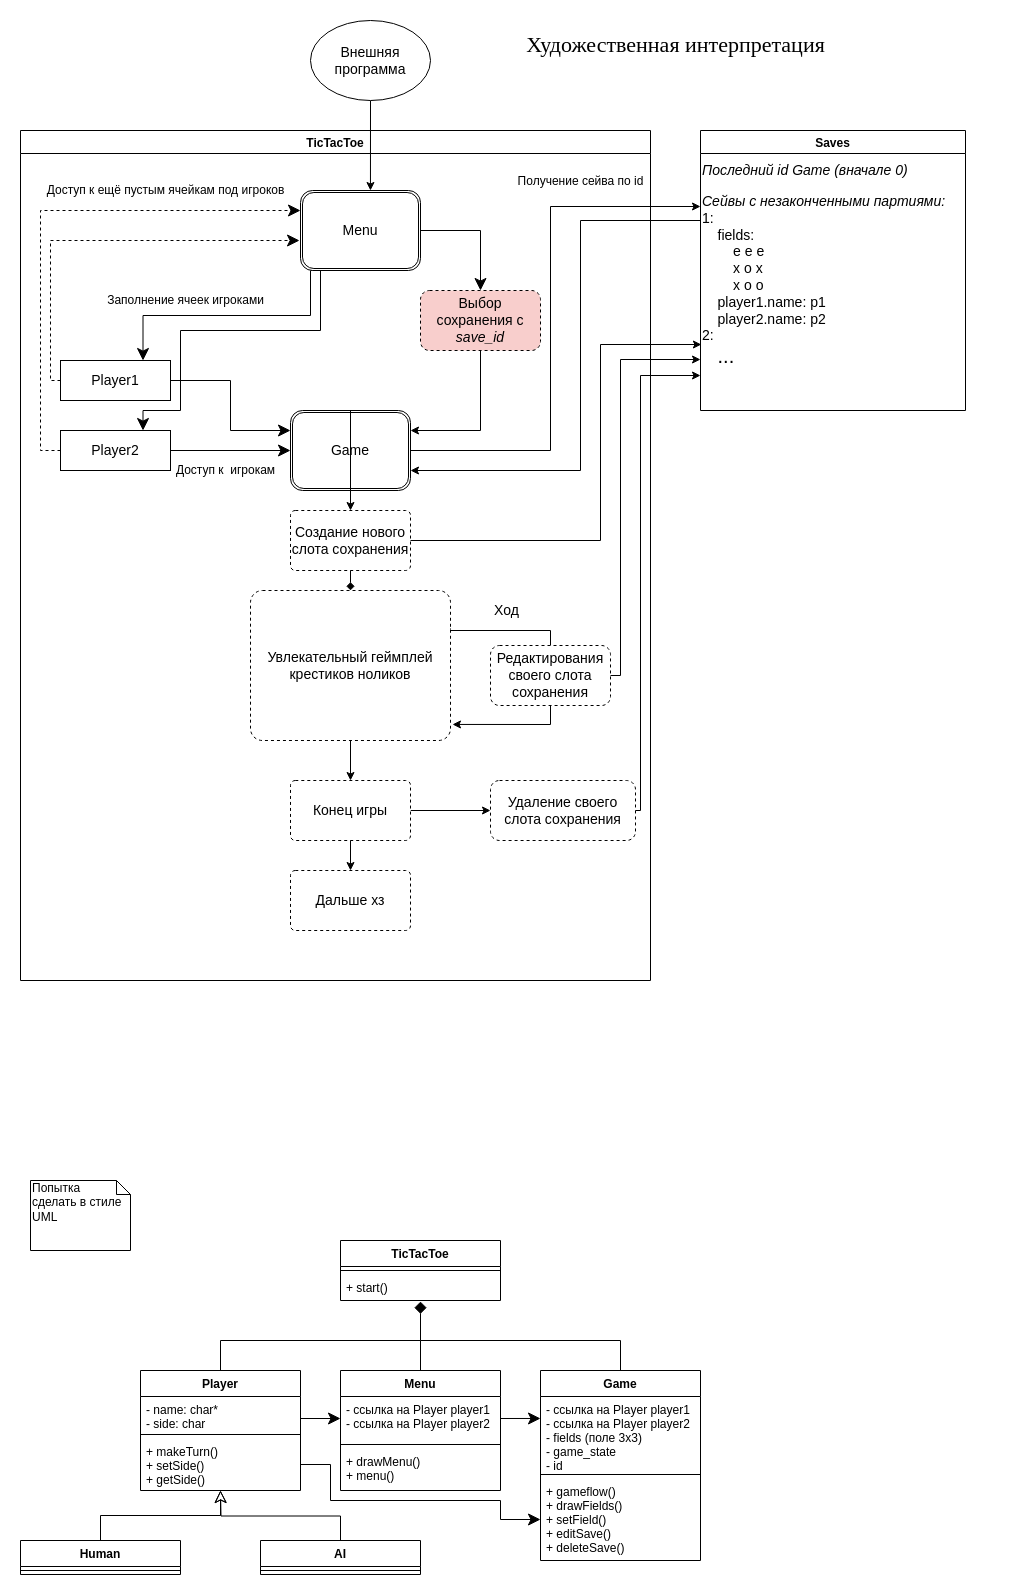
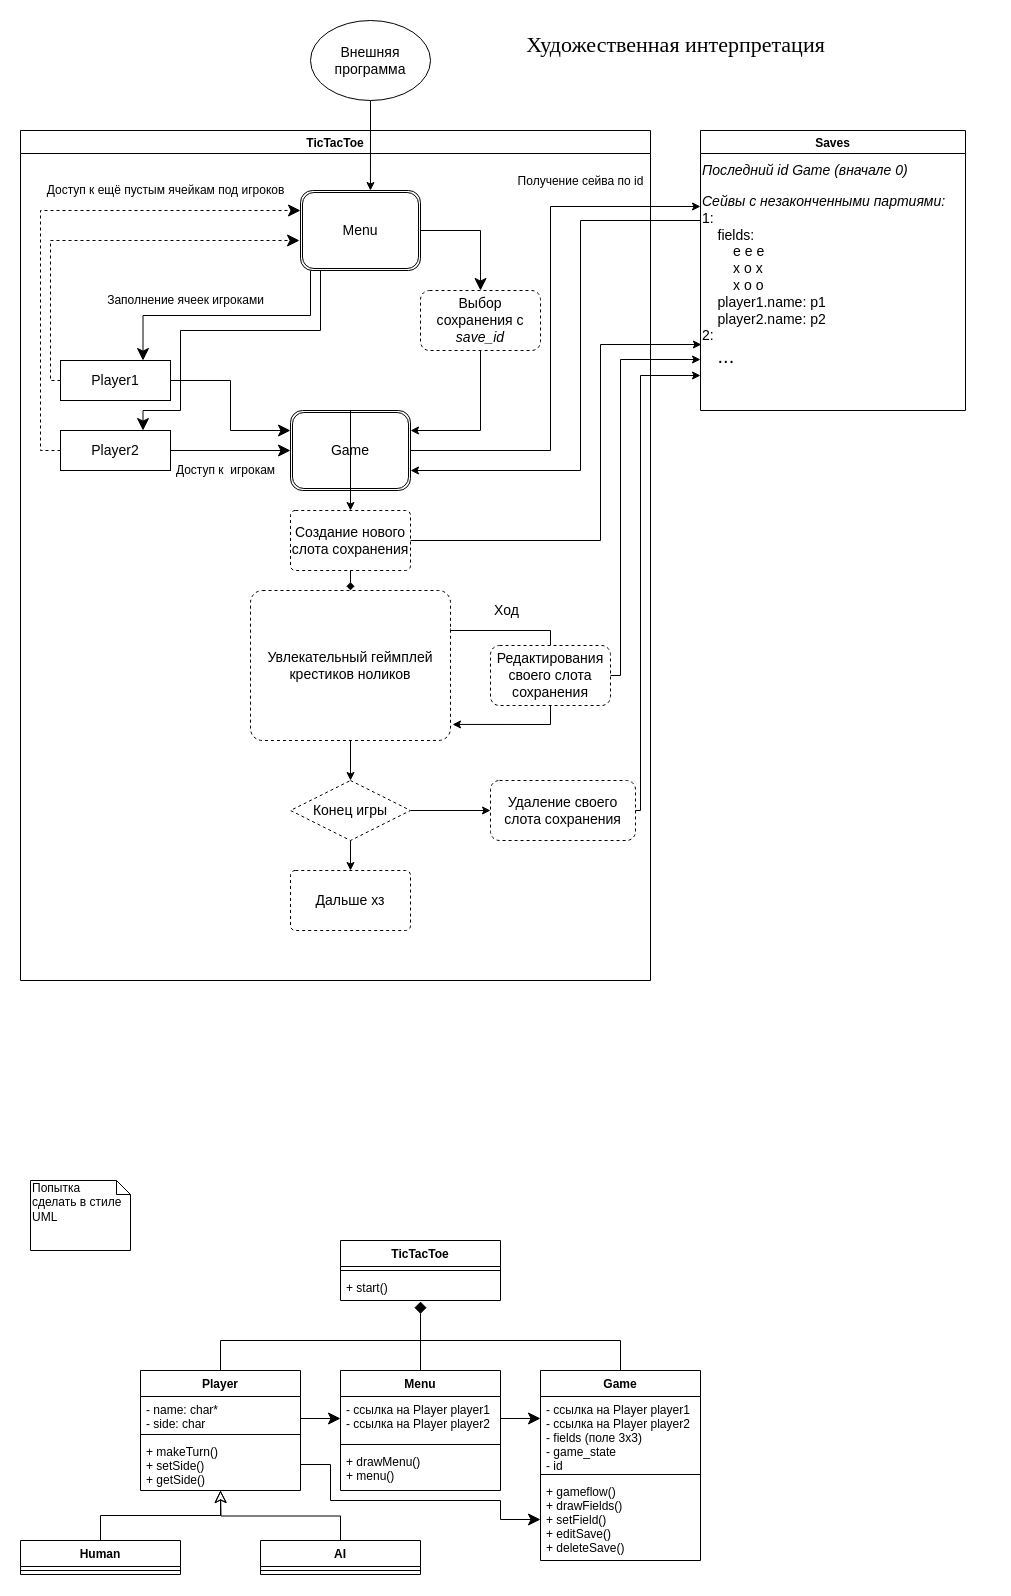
(481, 321) -> (481, 321)
(351, 811) -> (351, 811)
